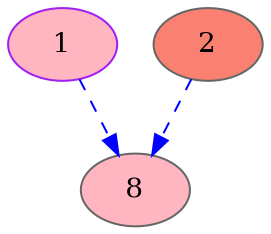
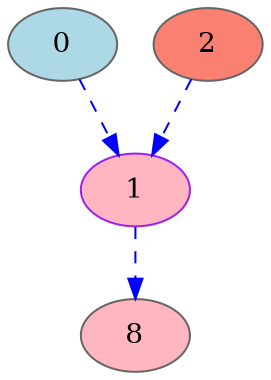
none -> (63, 44)
(176, 108) -> (176, 108)
